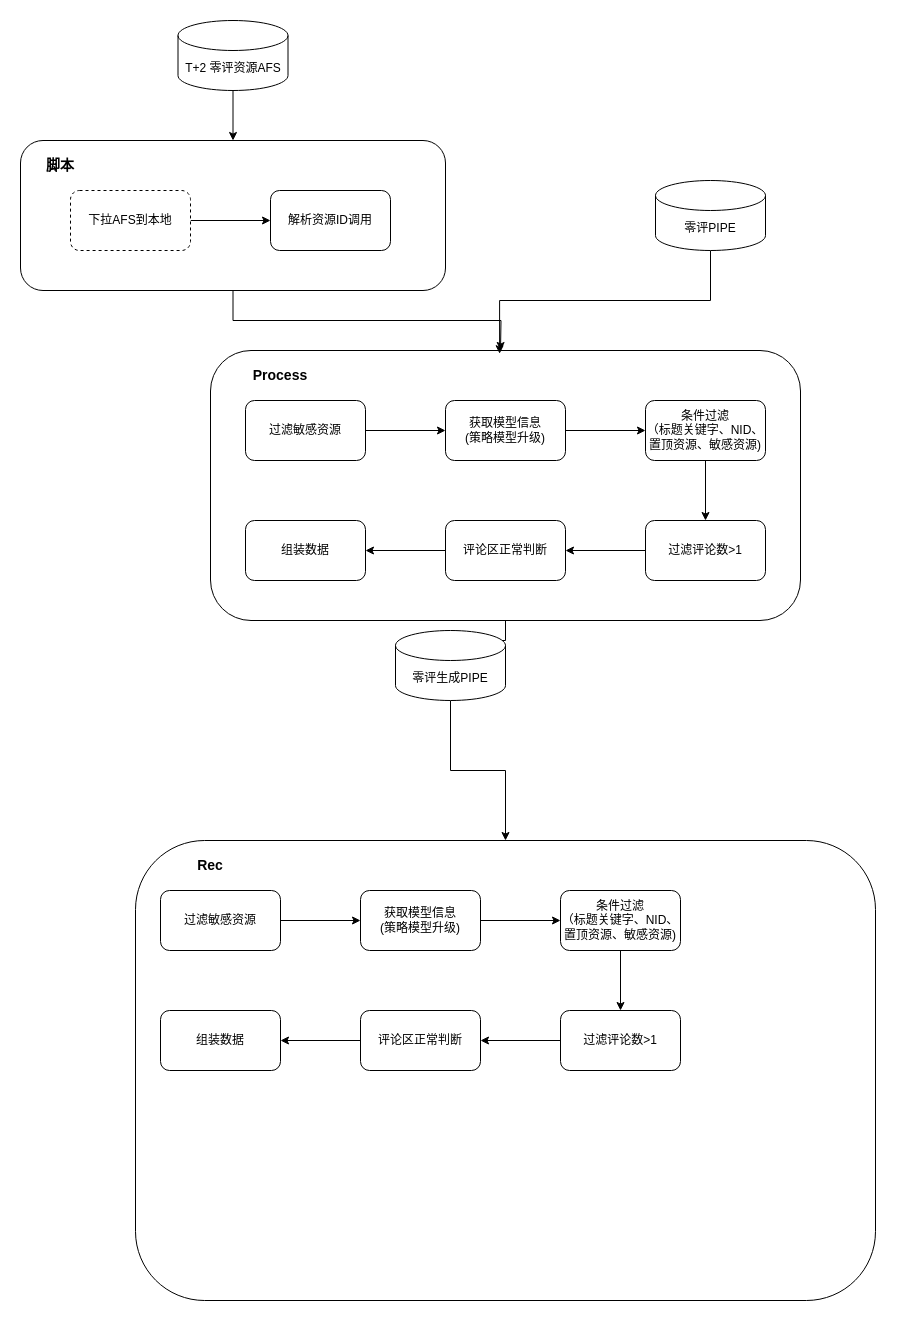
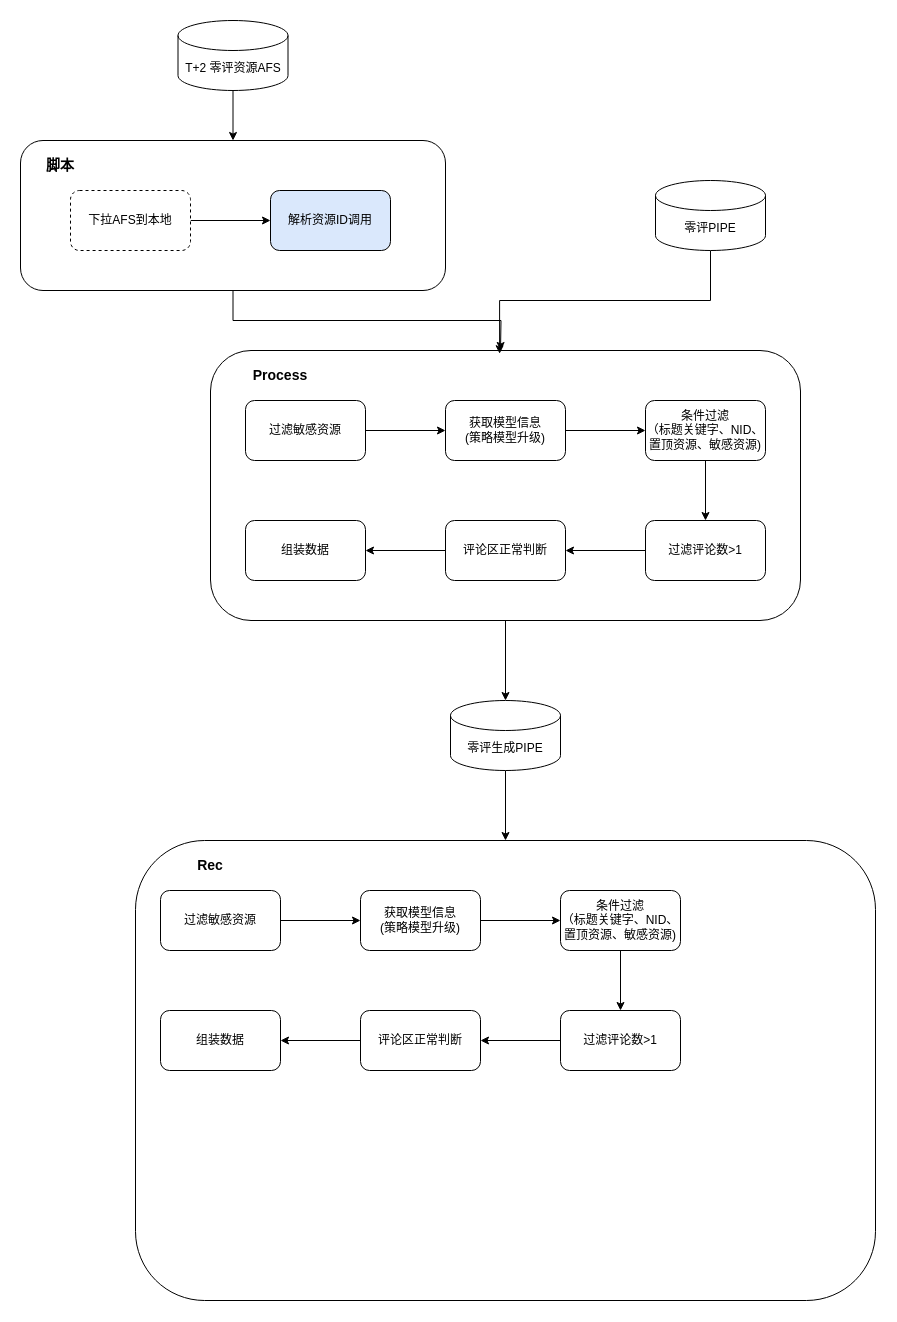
(331, 221) -> (331, 221)
(451, 666) -> (506, 736)
